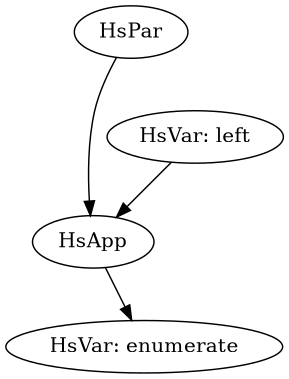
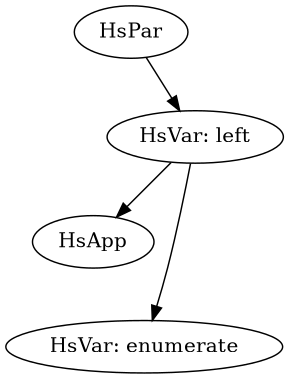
(92, 127) -> (159, 78)
(115, 288) -> (175, 235)
